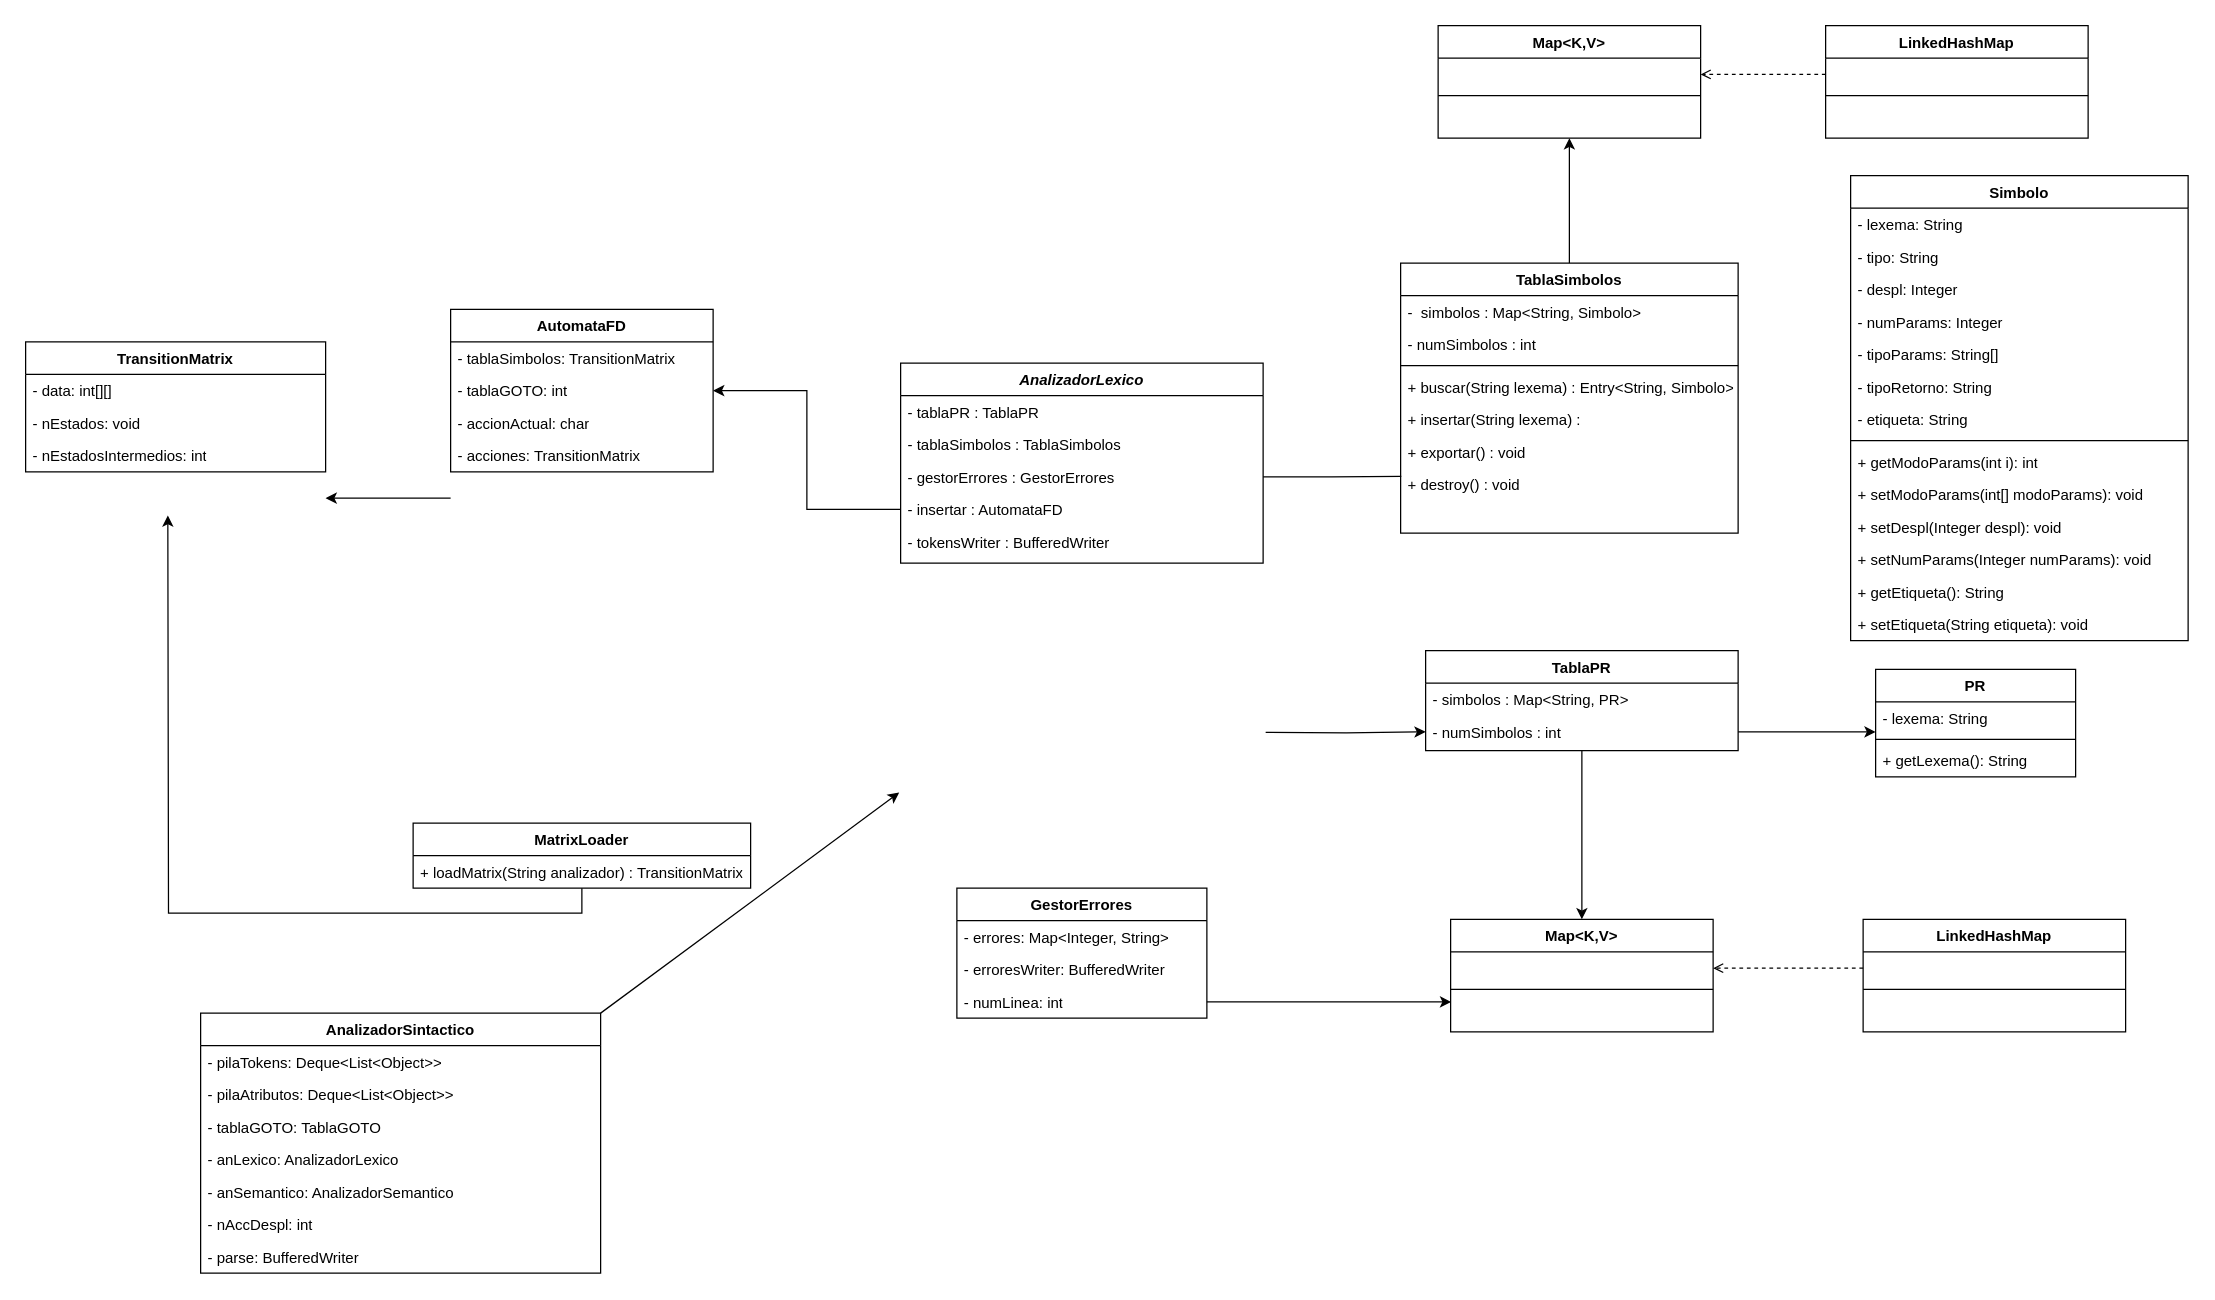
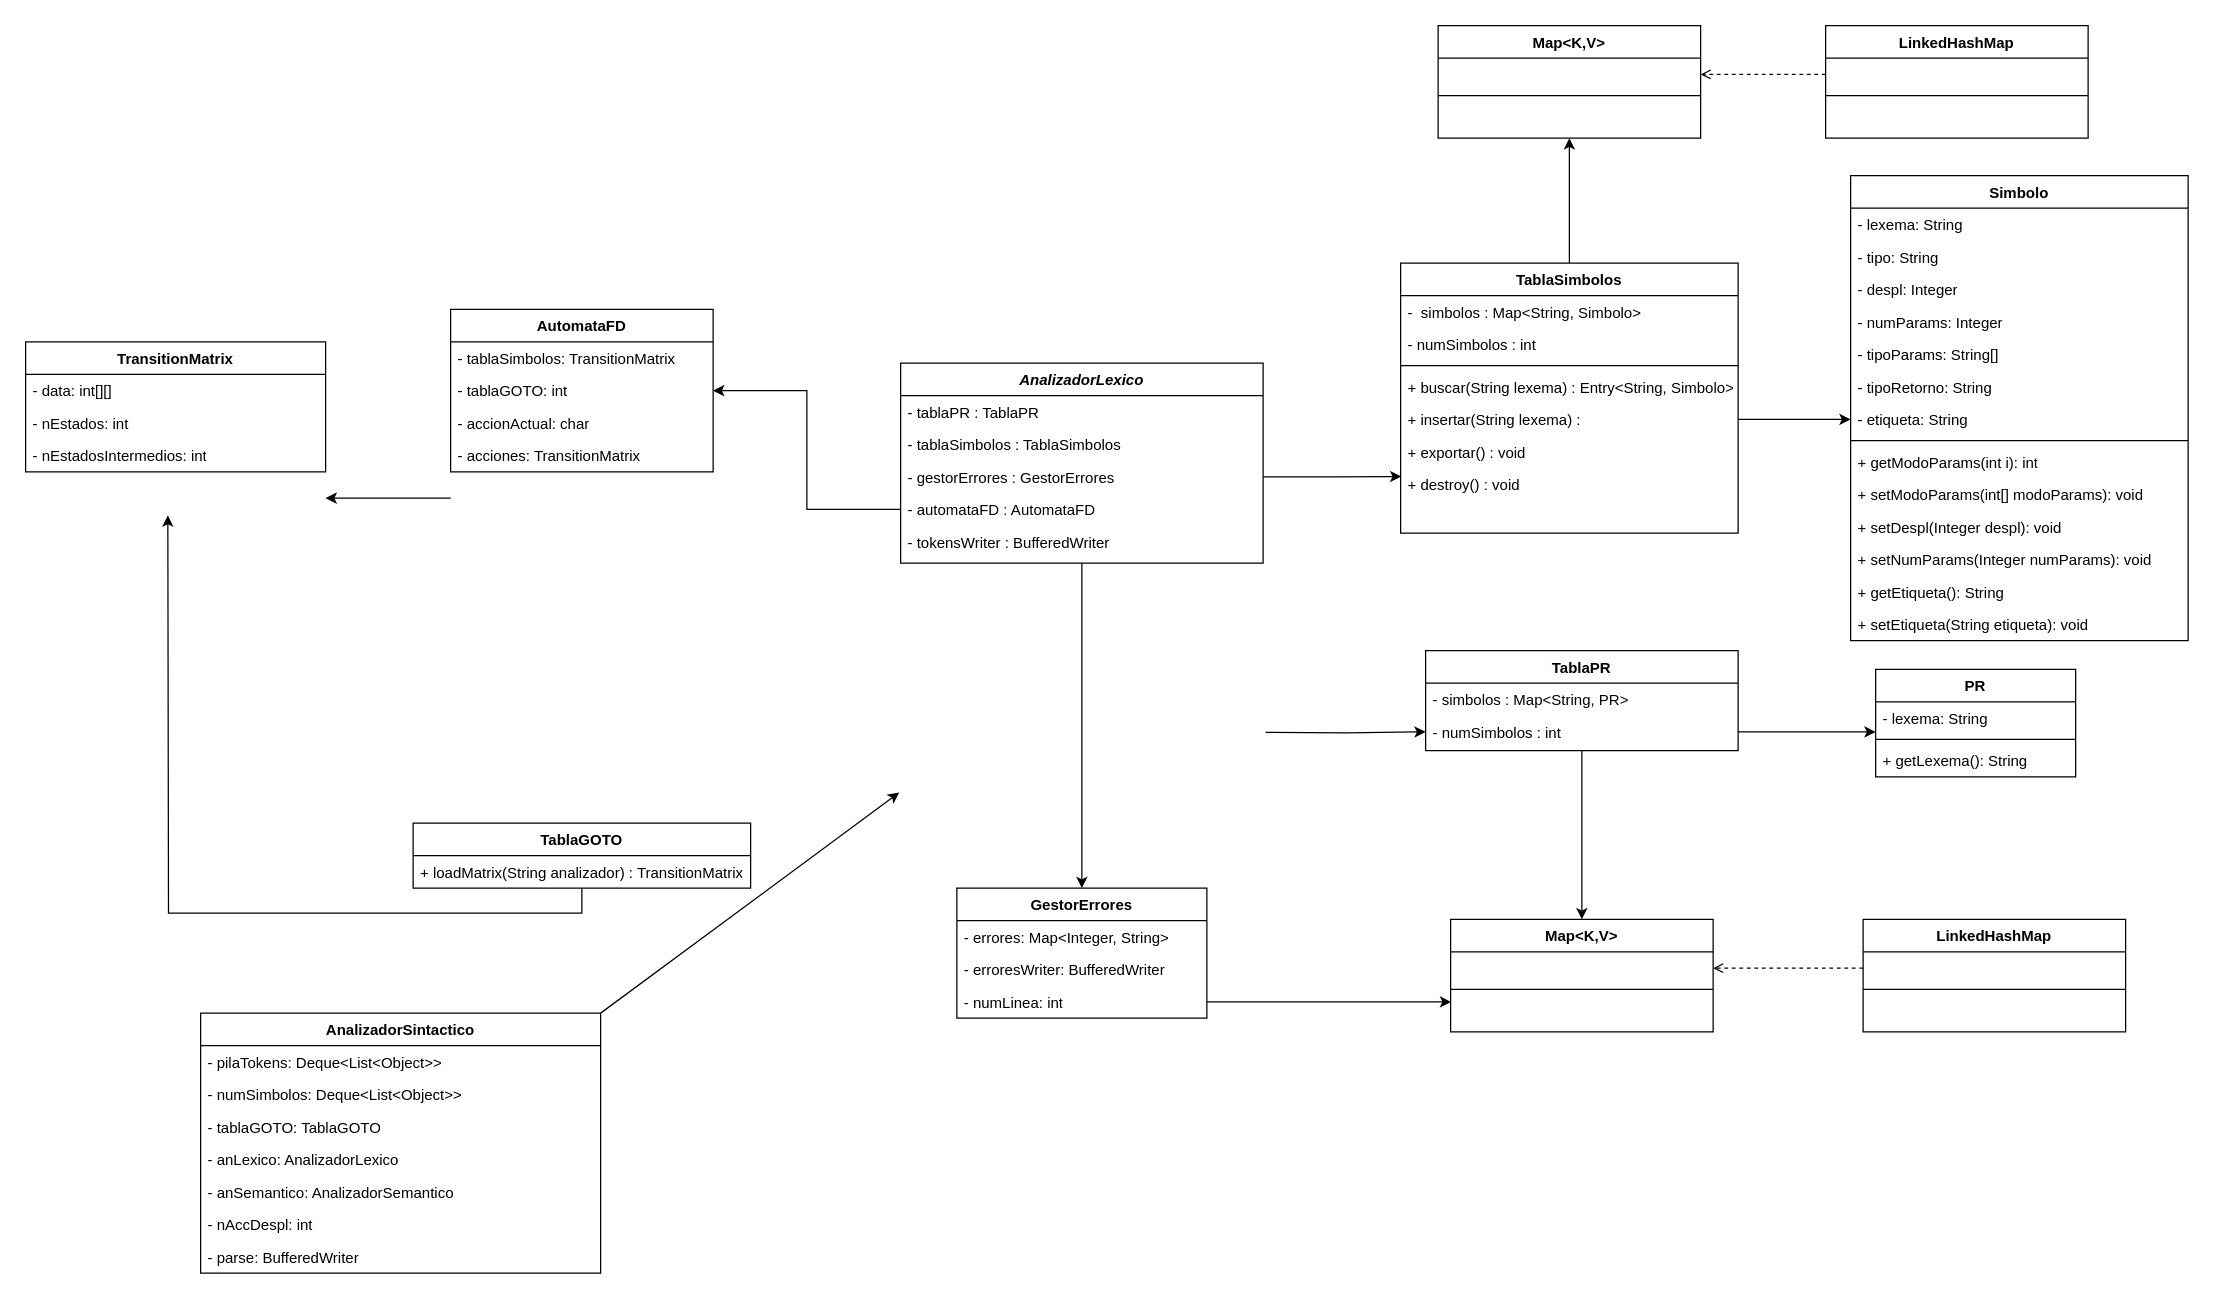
none -> (1791, 419)
(93, 425) -> (88, 425)
(1393, 476) -> (1391, 477)
(994, 510) -> (1005, 510)
none -> (1082, 723)
(582, 841) -> (582, 841)
(346, 1096) -> (339, 1096)
